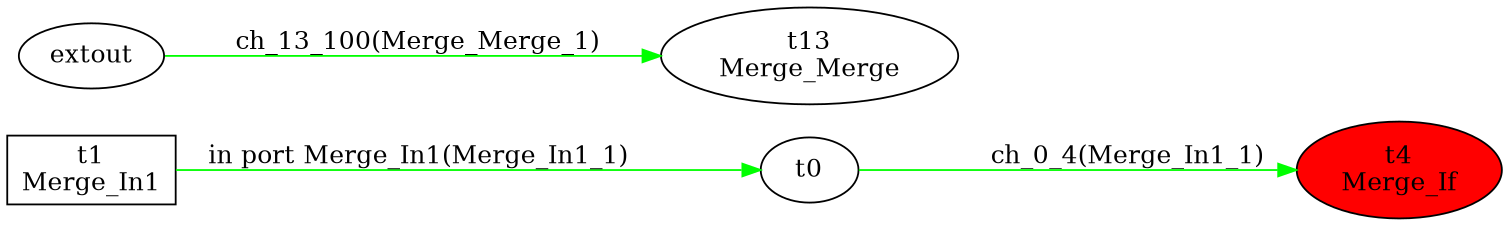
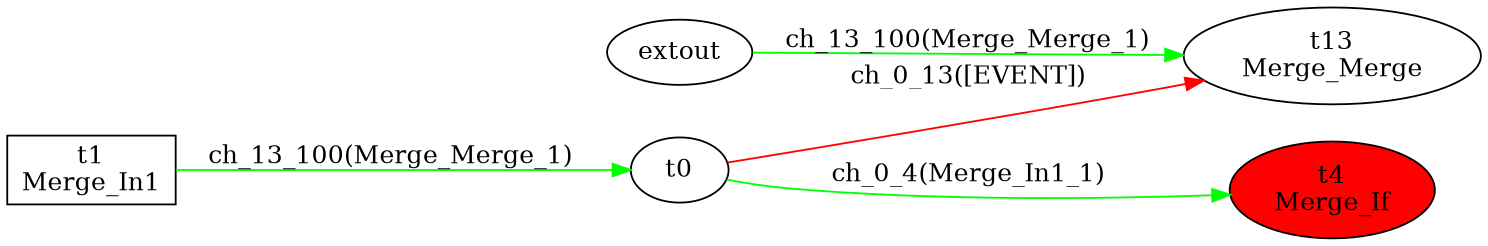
none -> (957, 124)
(418, 156) -> (391, 156)
